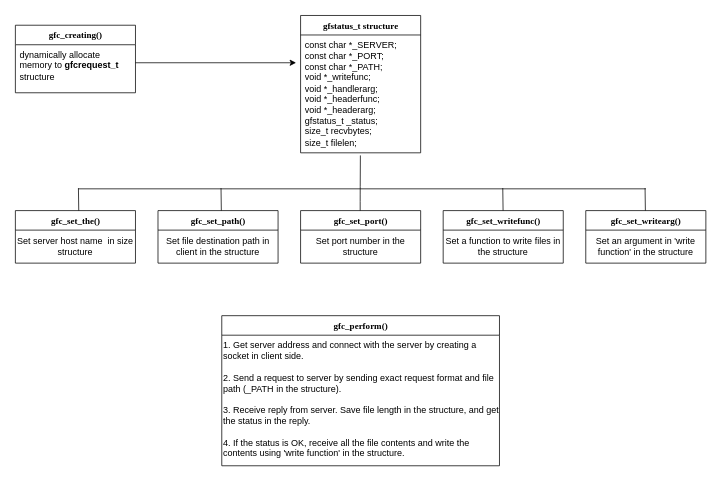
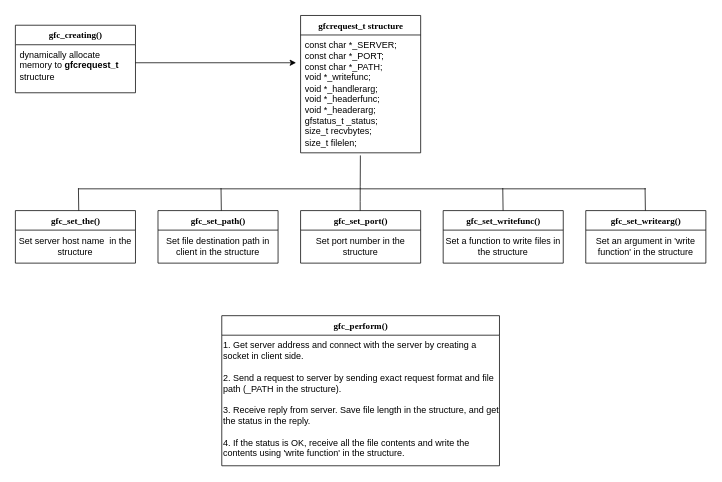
(361, 26) -> (361, 26)
(75, 246) -> (75, 246)
